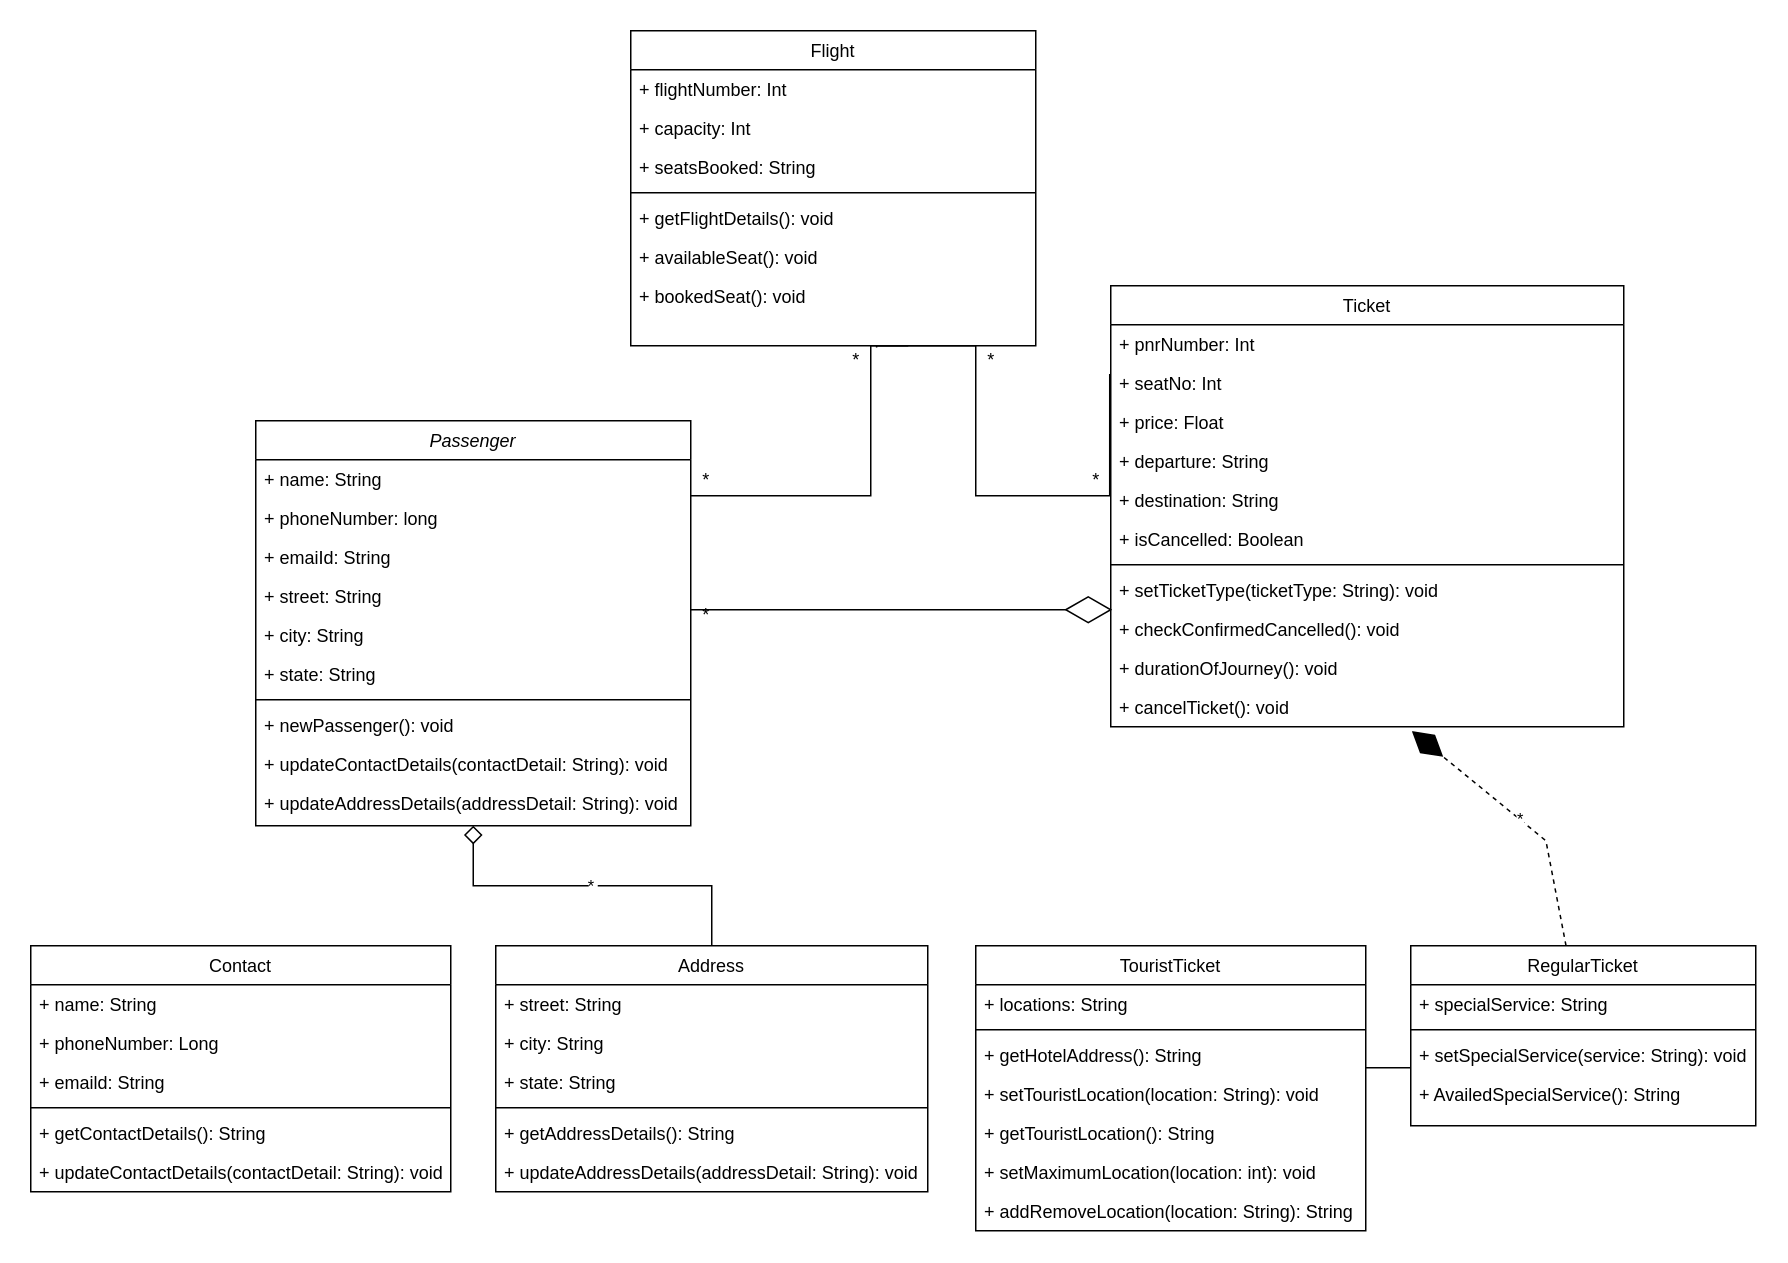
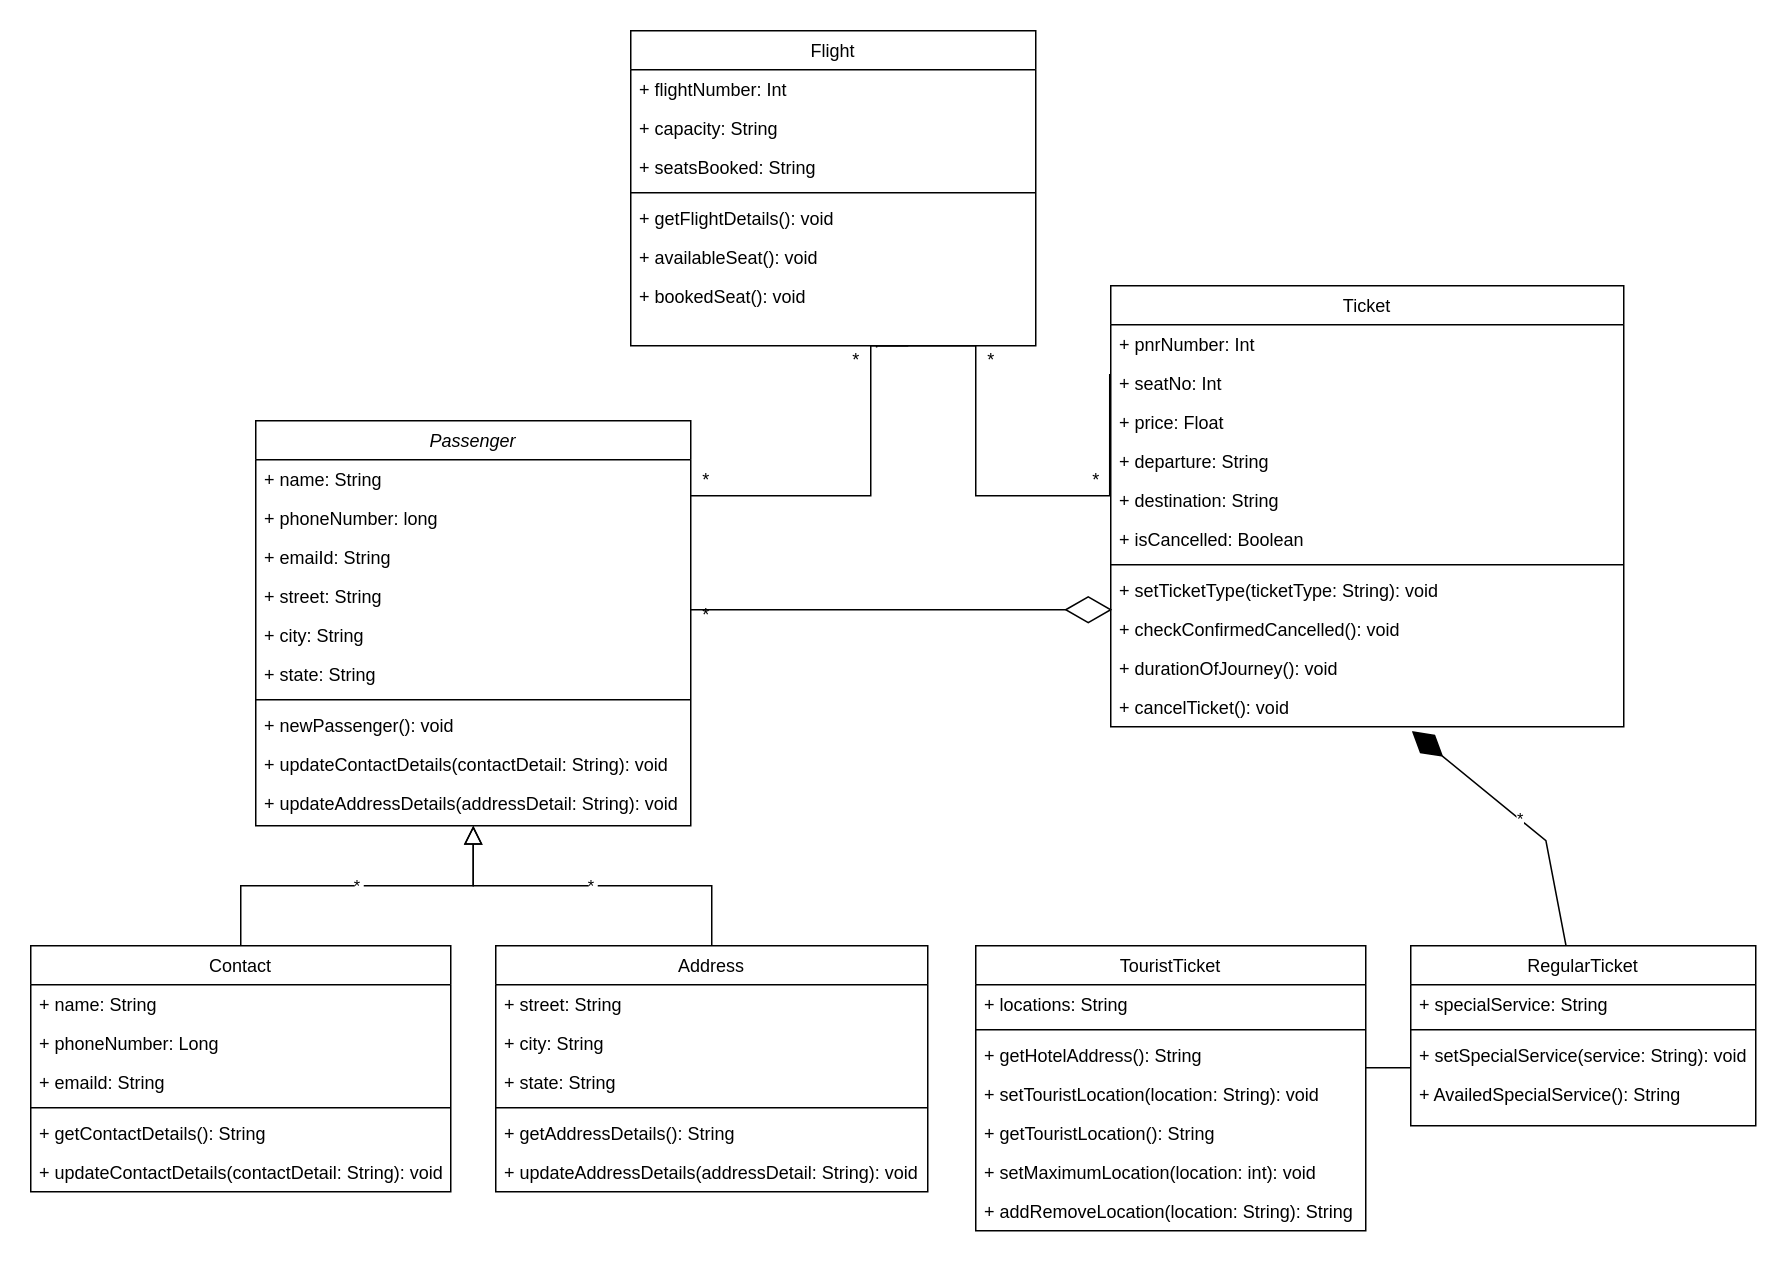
(705, 129) -> (718, 129)
(1553, 876) -> (1553, 876)
none -> (326, 886)
(475, 886) -> (475, 886)
